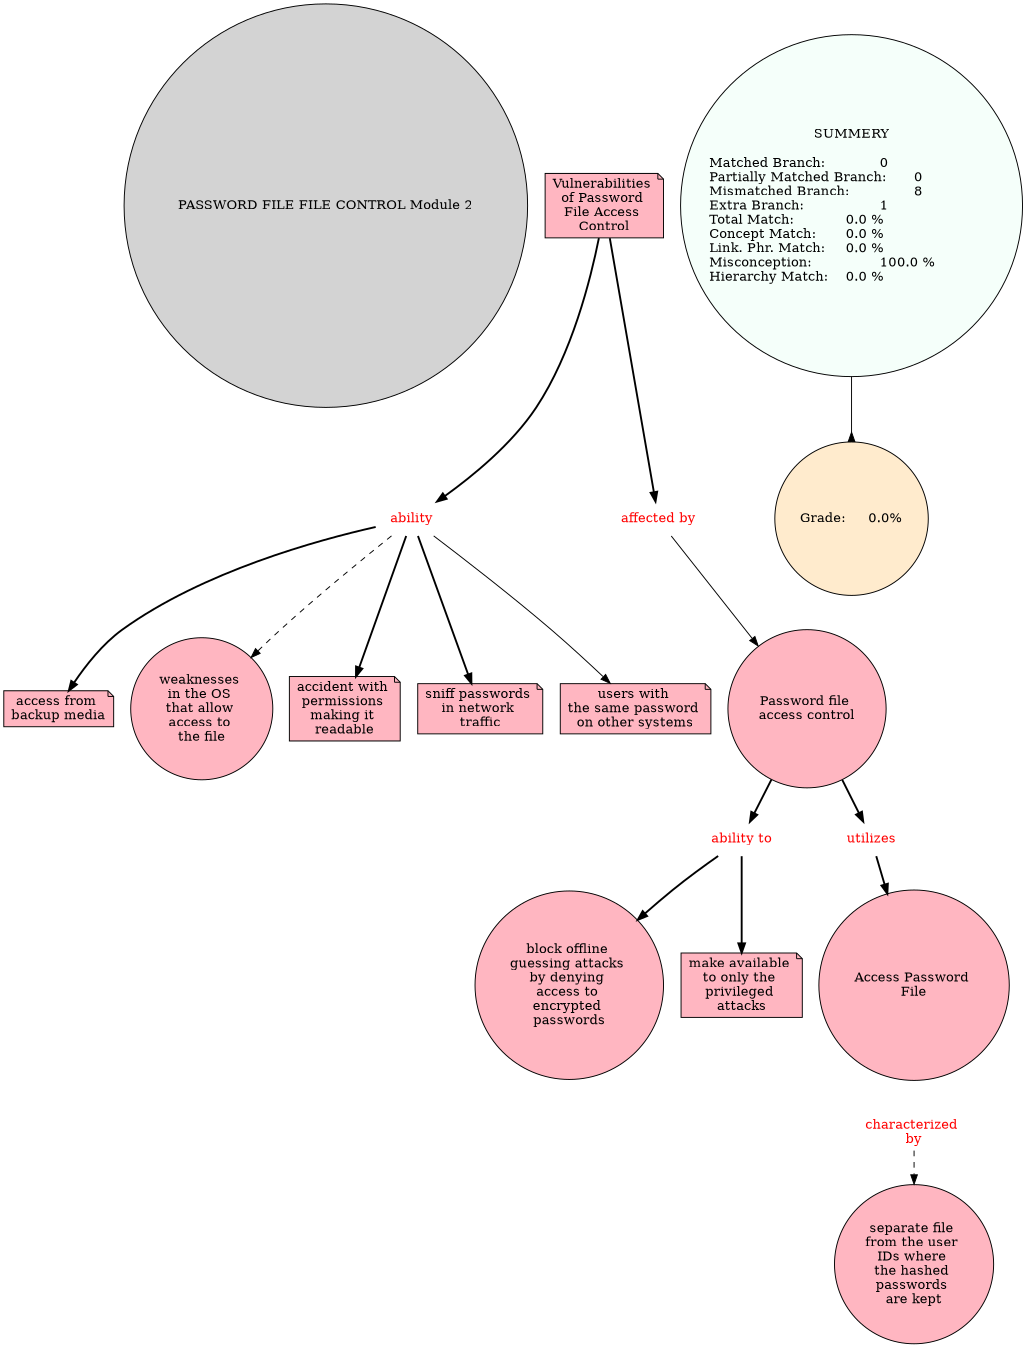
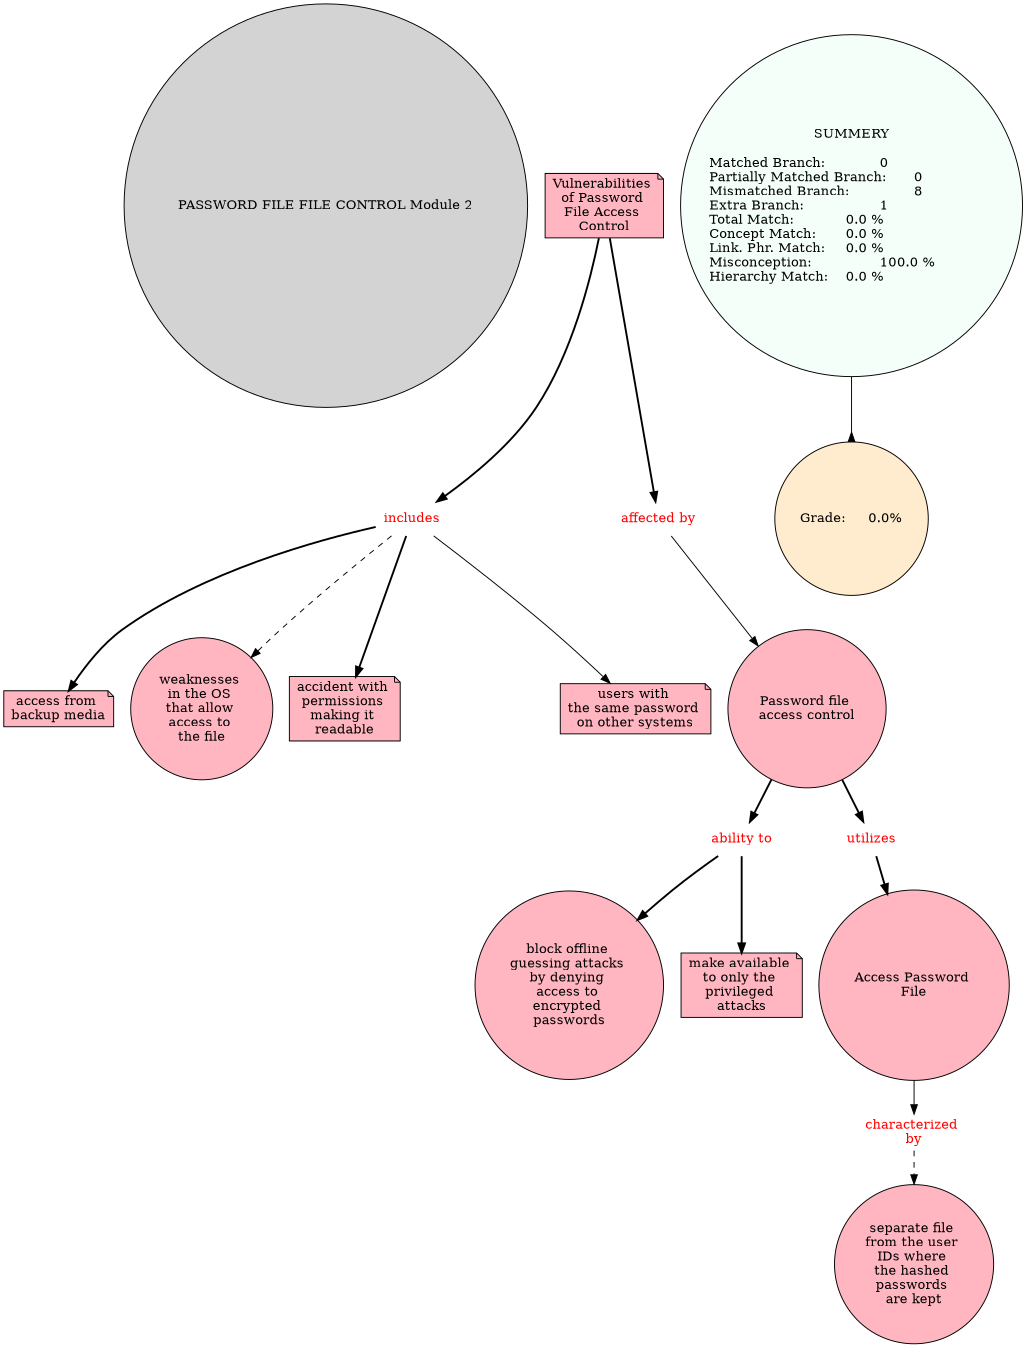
(412, 519) -> (412, 519)
(480, 709) -> none
none -> (914, 1093)
